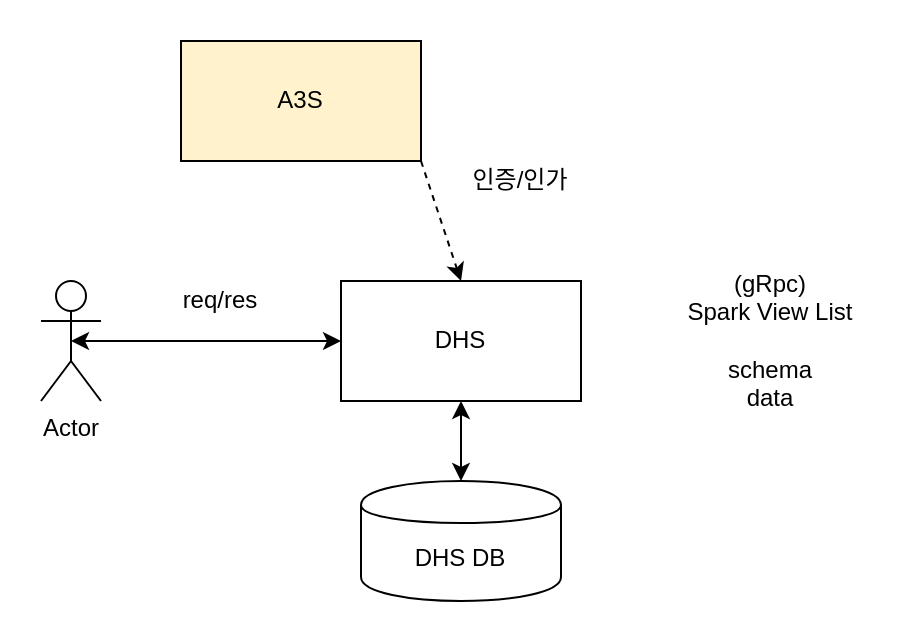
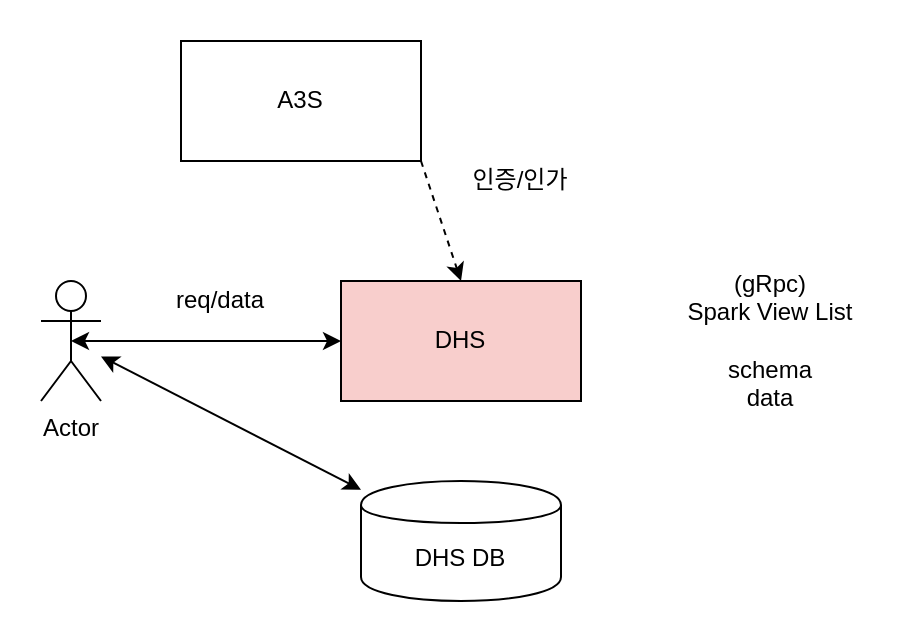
(301, 101) -> (301, 101)
(221, 301) -> (221, 301)
(461, 341) -> (461, 341)
(461, 441) -> (231, 423)
